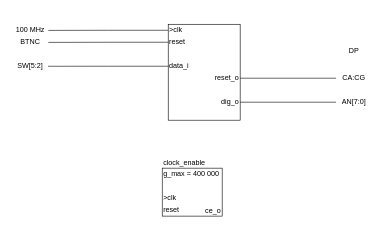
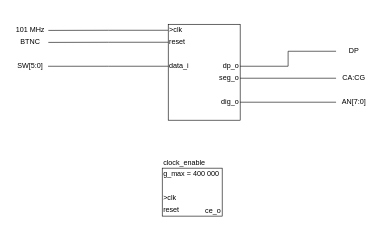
(30, 30) -> (30, 30)
none -> (288, 59)
(30, 66) -> (30, 66)
none -> (222, 66)
(225, 78) -> (229, 78)
